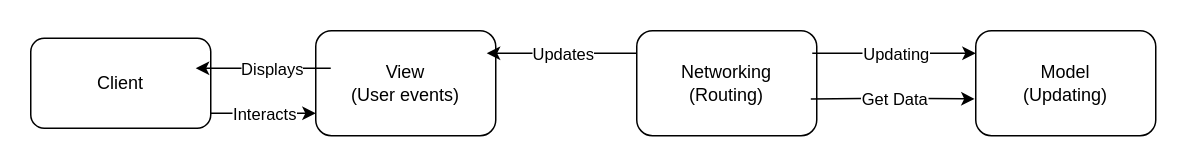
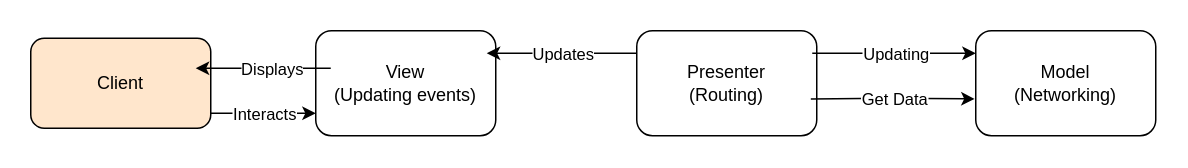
(121, 83) -> (121, 83)
(406, 83) -> (406, 83)
(727, 83) -> (727, 83)
(1066, 83) -> (1066, 83)
